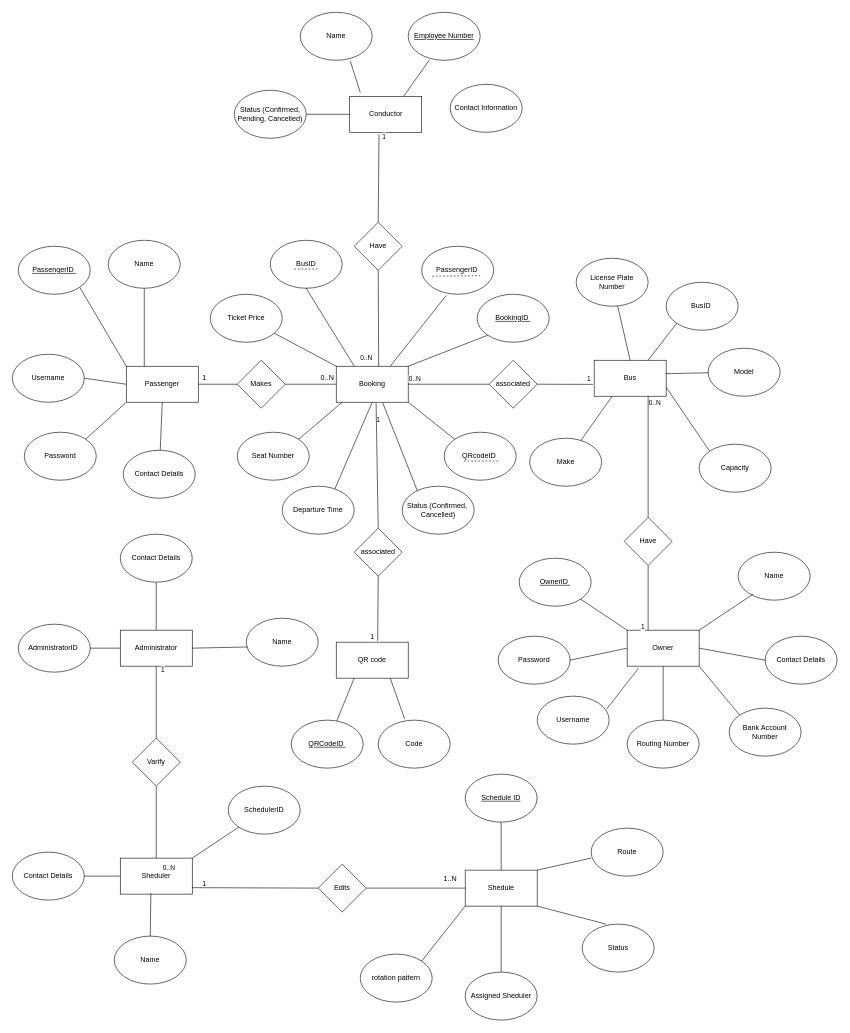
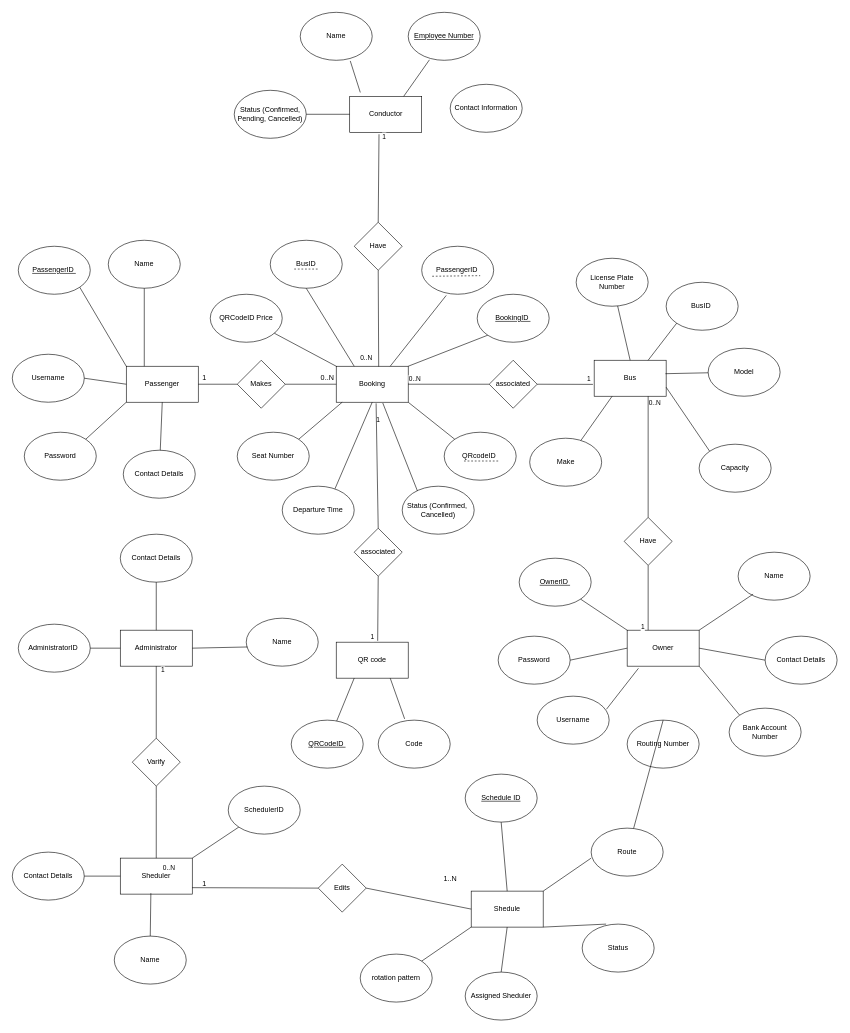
(246, 318) -> (246, 318)
(663, 693) -> (649, 774)
(501, 888) -> (507, 909)
